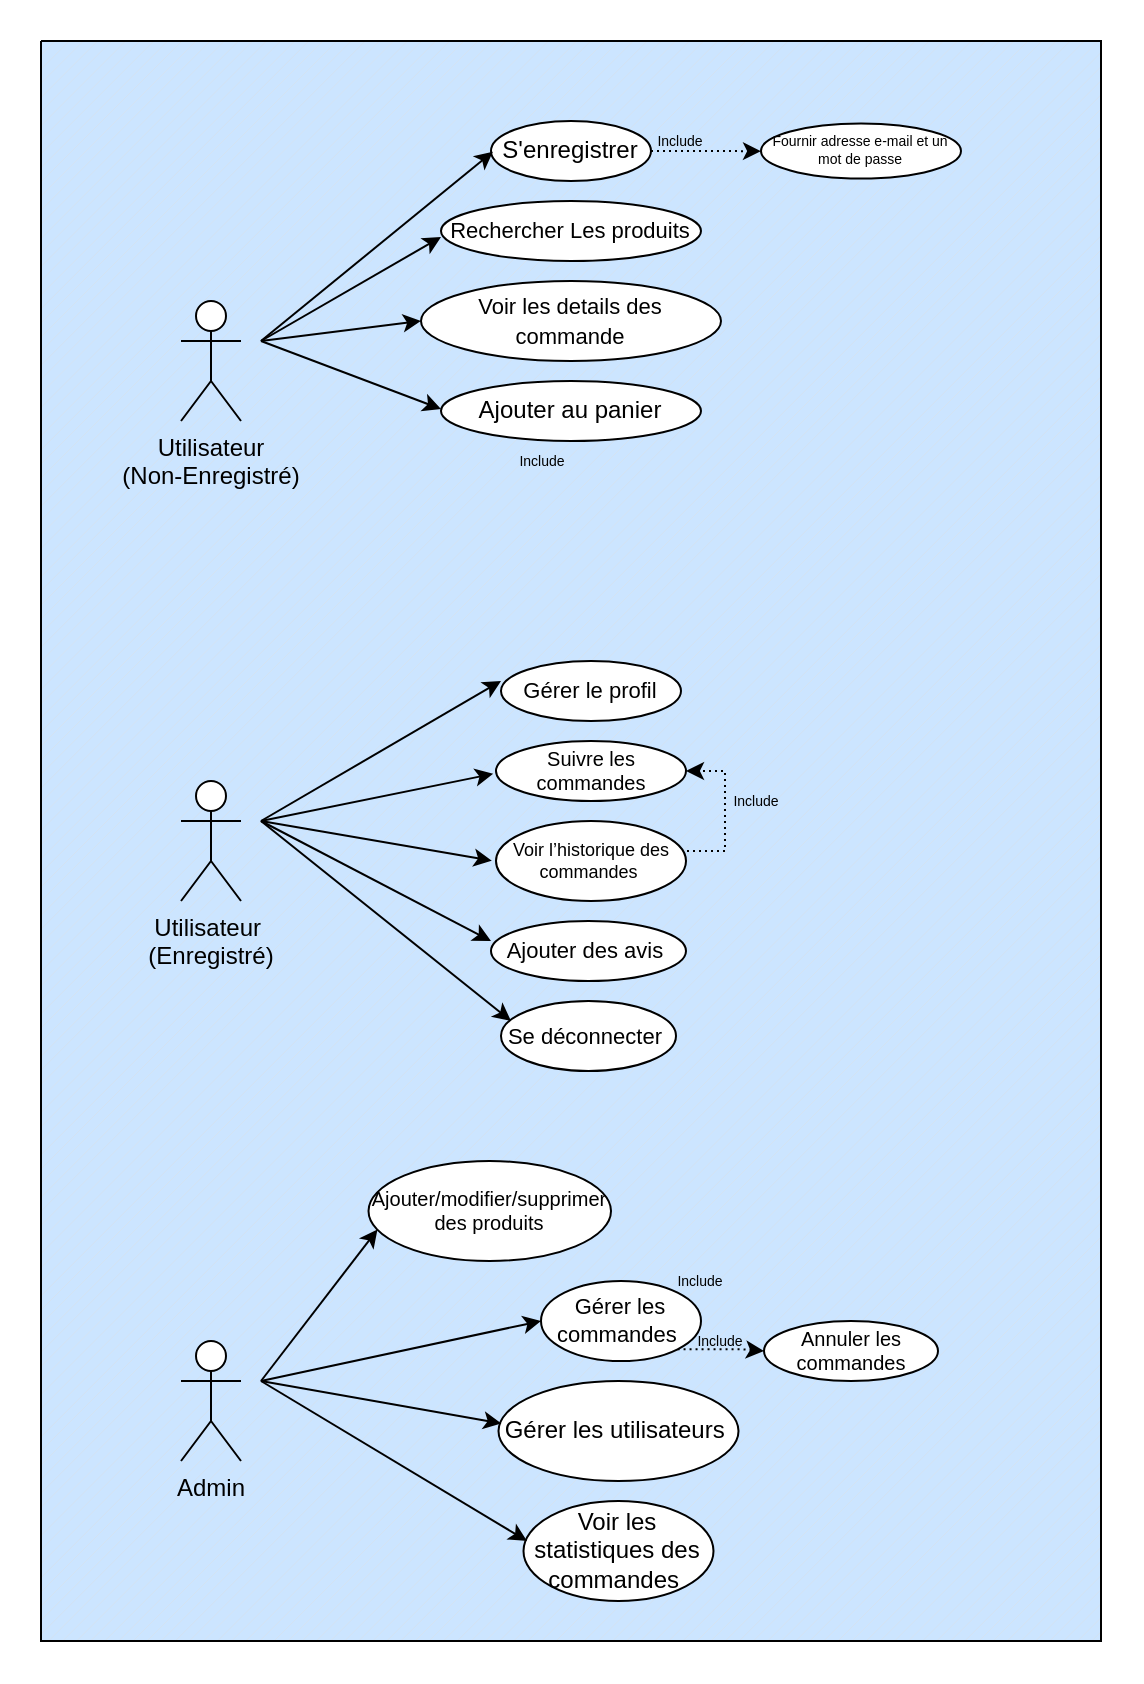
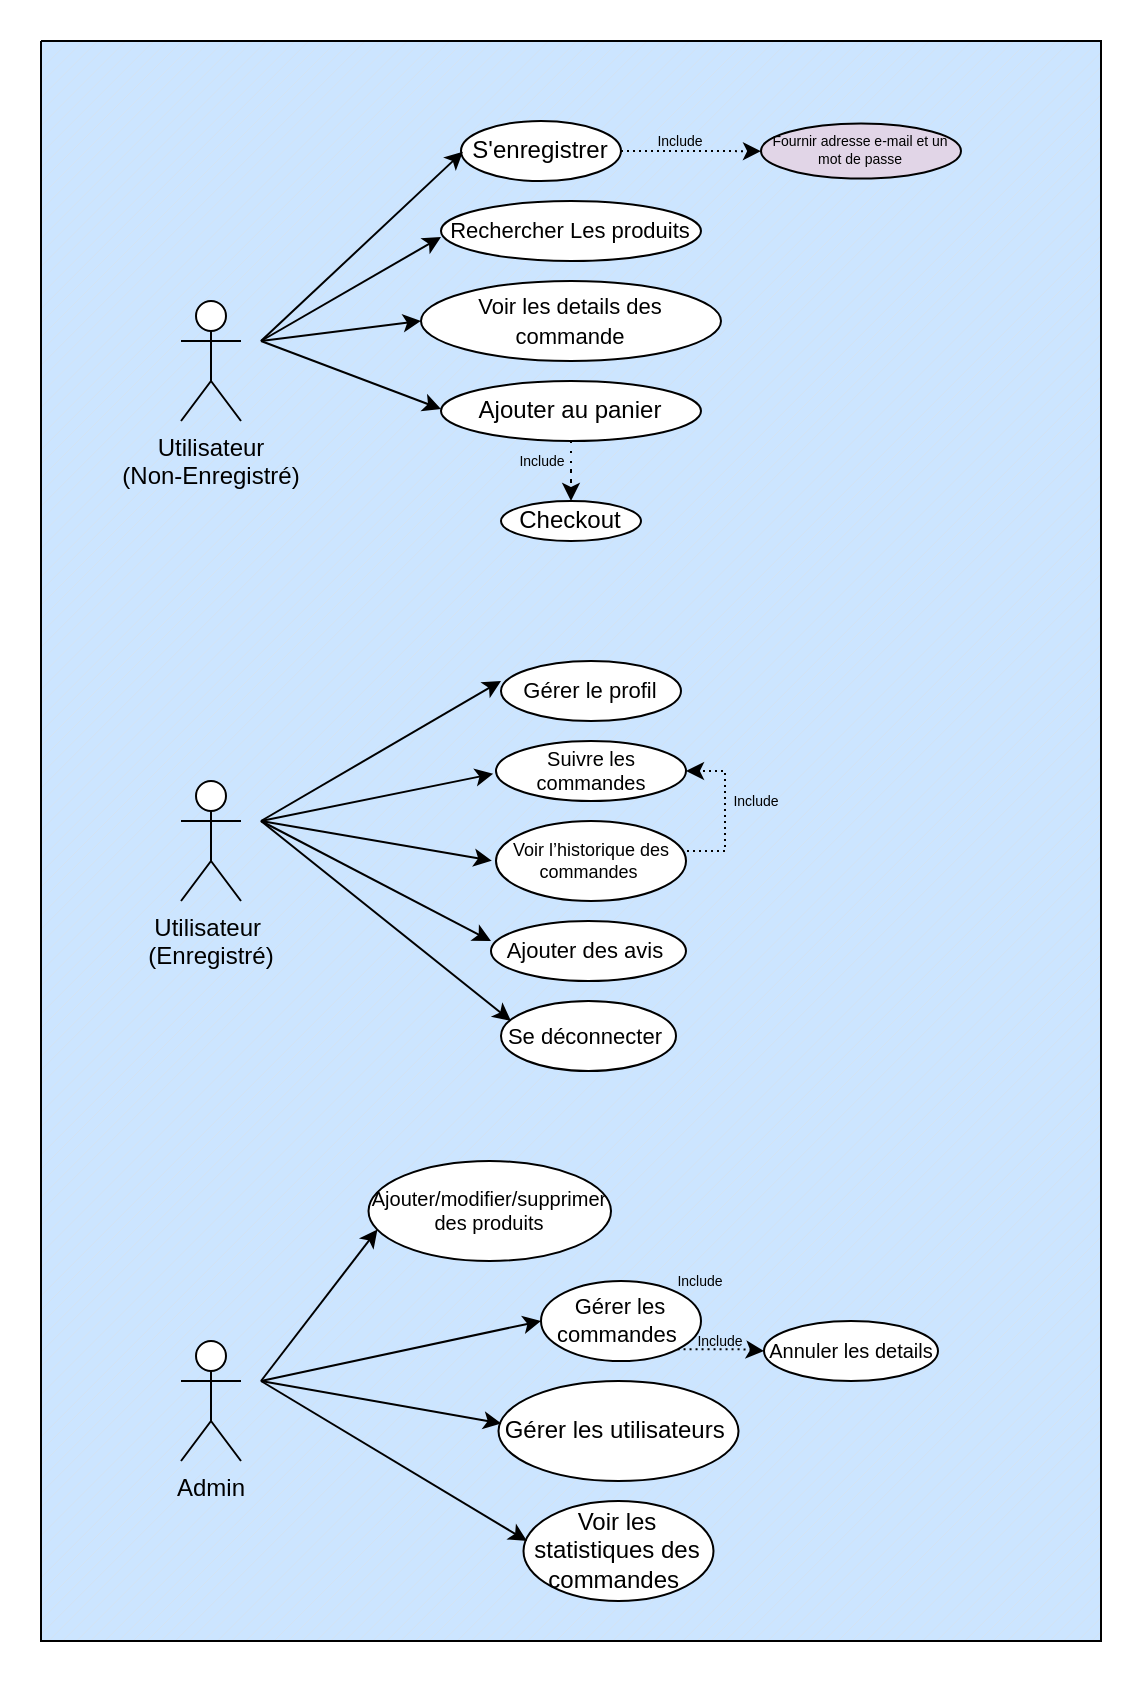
(571, 151) -> (541, 151)
(861, 151) -> (861, 151)
none -> (571, 479)
none -> (571, 521)
(852, 1351) -> (852, 1351)
